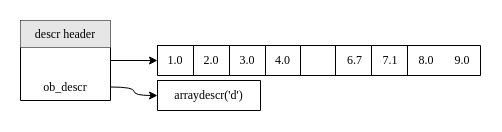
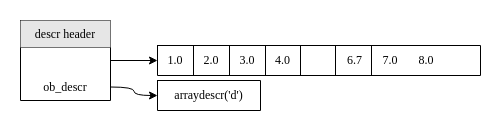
(391, 61) -> (391, 61)
(463, 61) -> none
